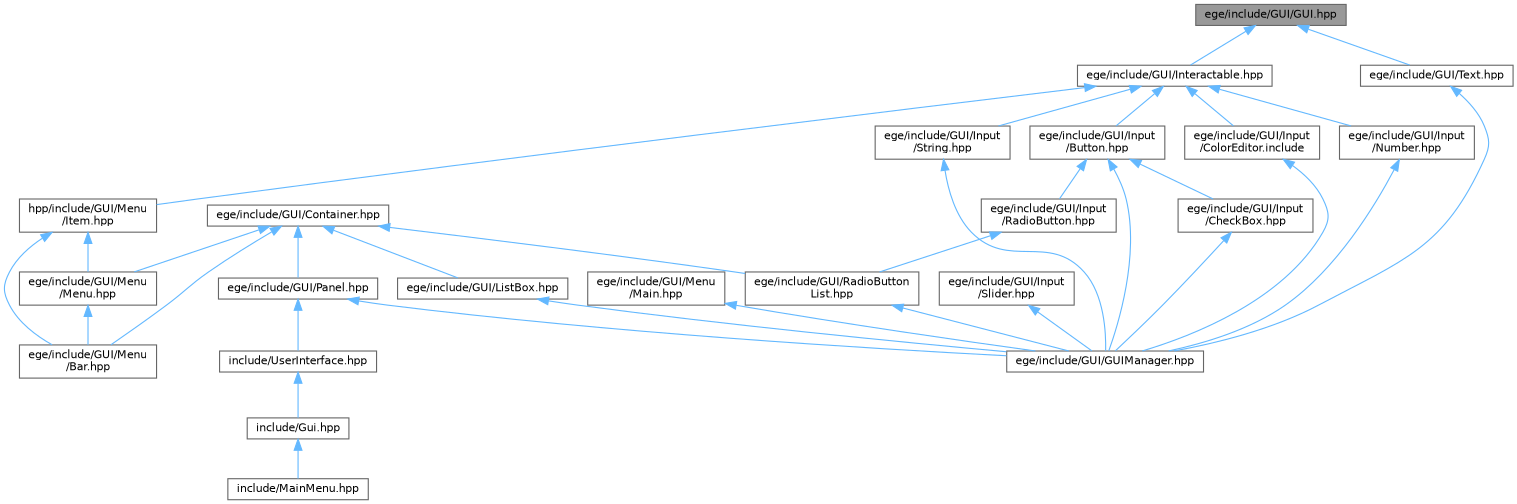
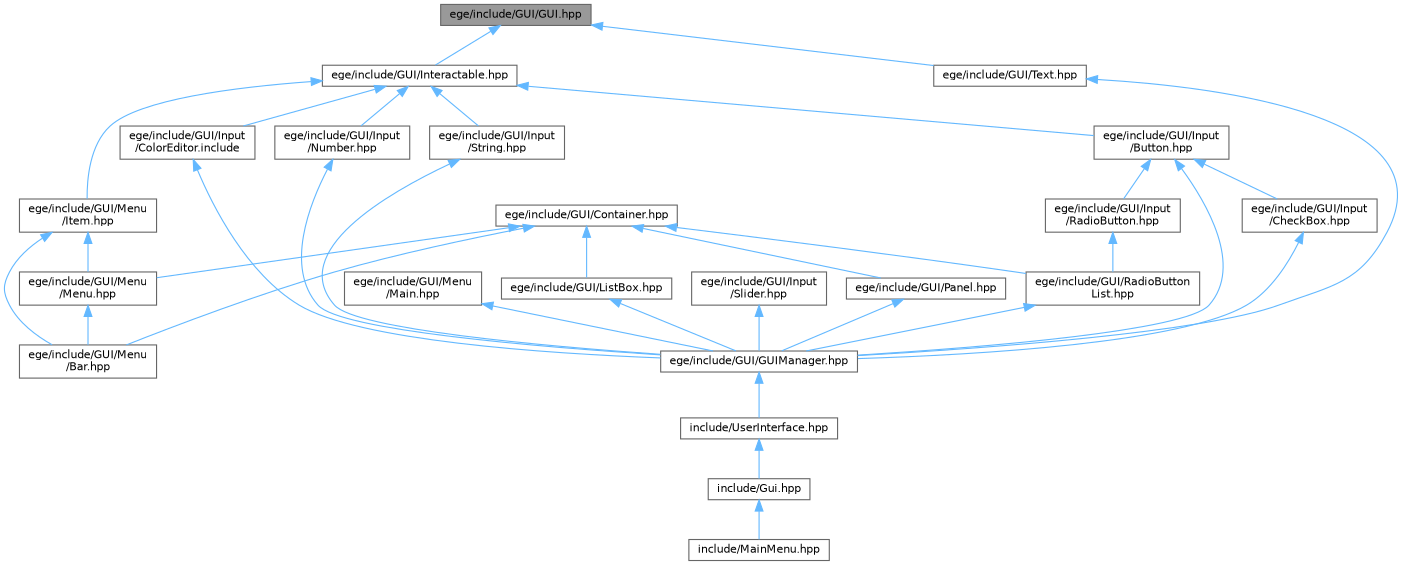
(88, 216) -> (88, 216)
(298, 331) -> (759, 401)
